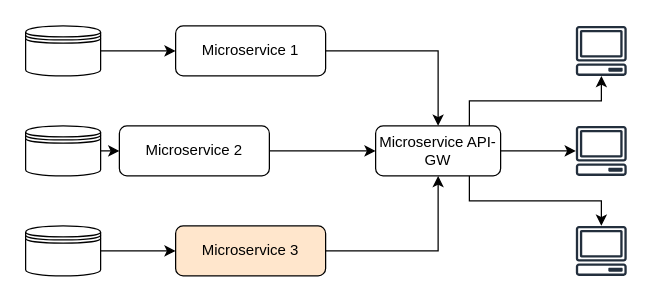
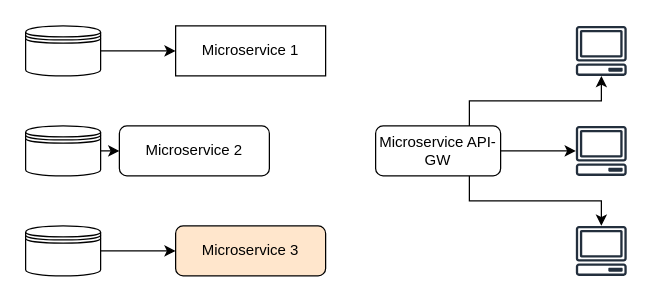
(251, 51) -> (251, 51)
(415, 51) -> none
(319, 151) -> none
(415, 251) -> none
